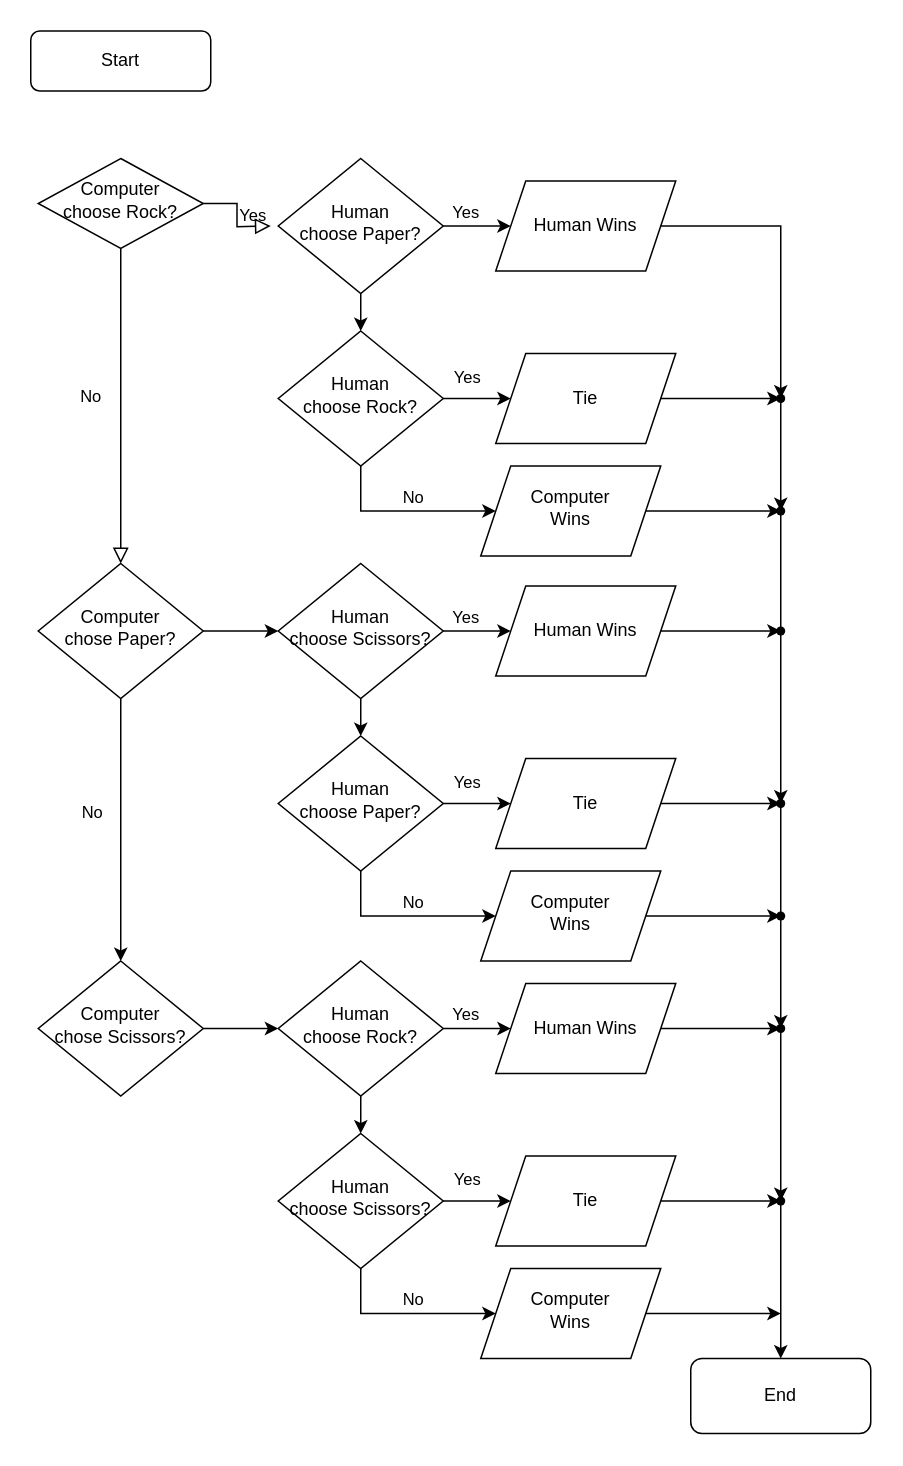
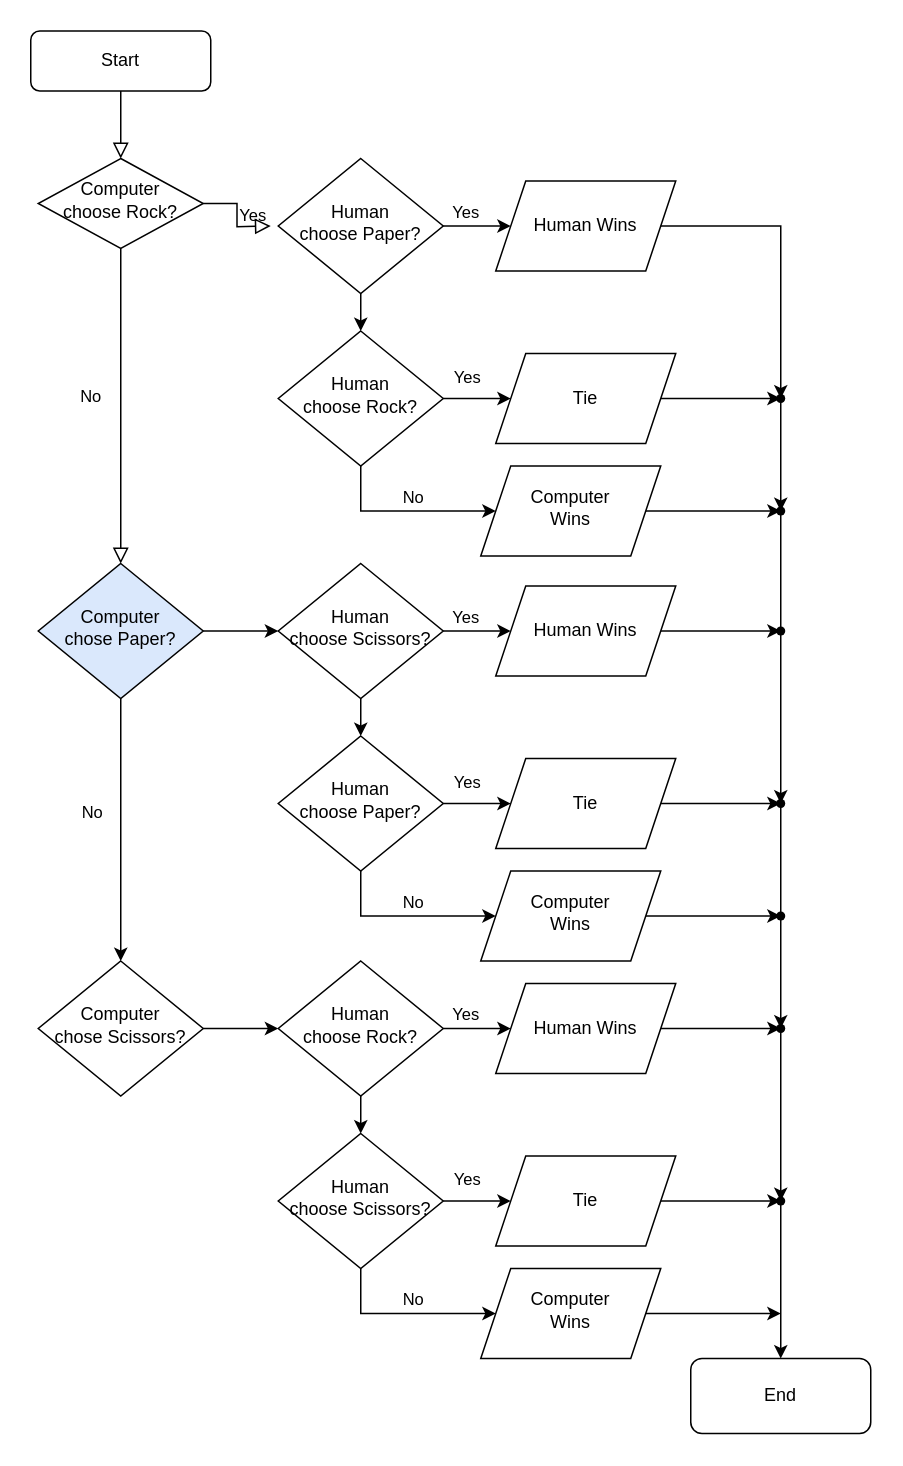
none -> (121, 117)
(121, 631) -> (121, 631)
